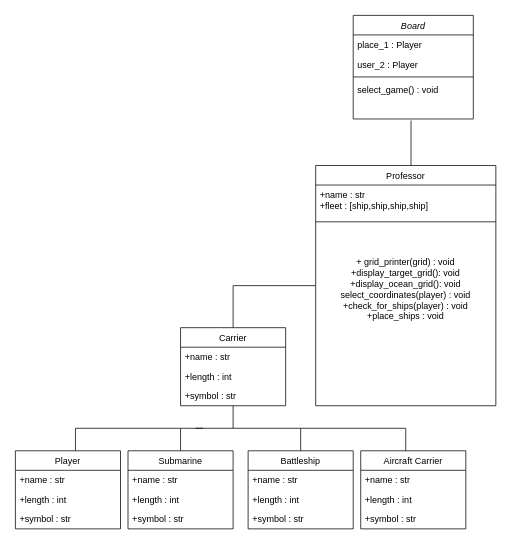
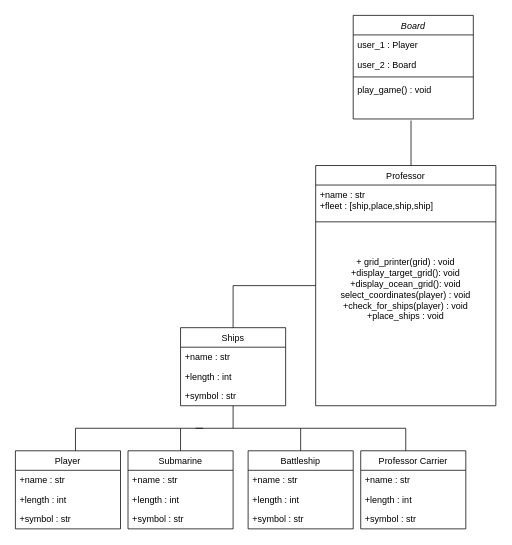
(391, 45) -> (390, 45)
(390, 65) -> (389, 65)
(402, 90) -> (397, 90)
(344, 195) -> (344, 195)
(233, 338) -> (233, 338)
(413, 461) -> (413, 461)
